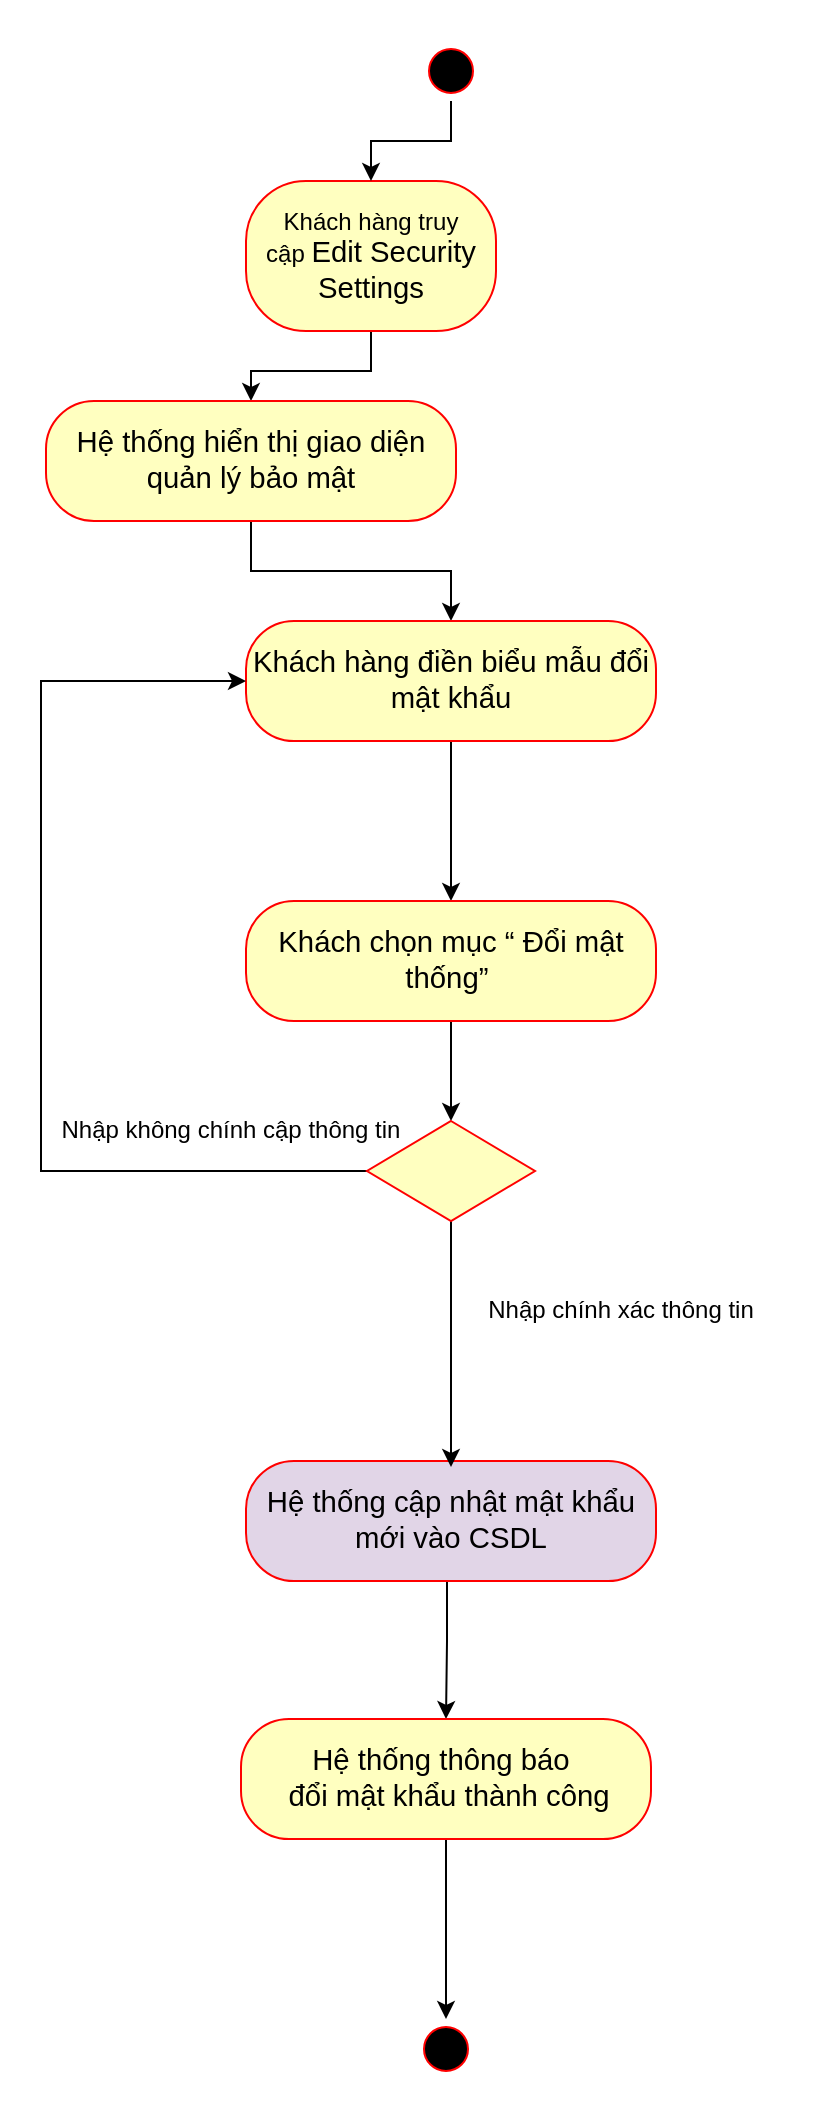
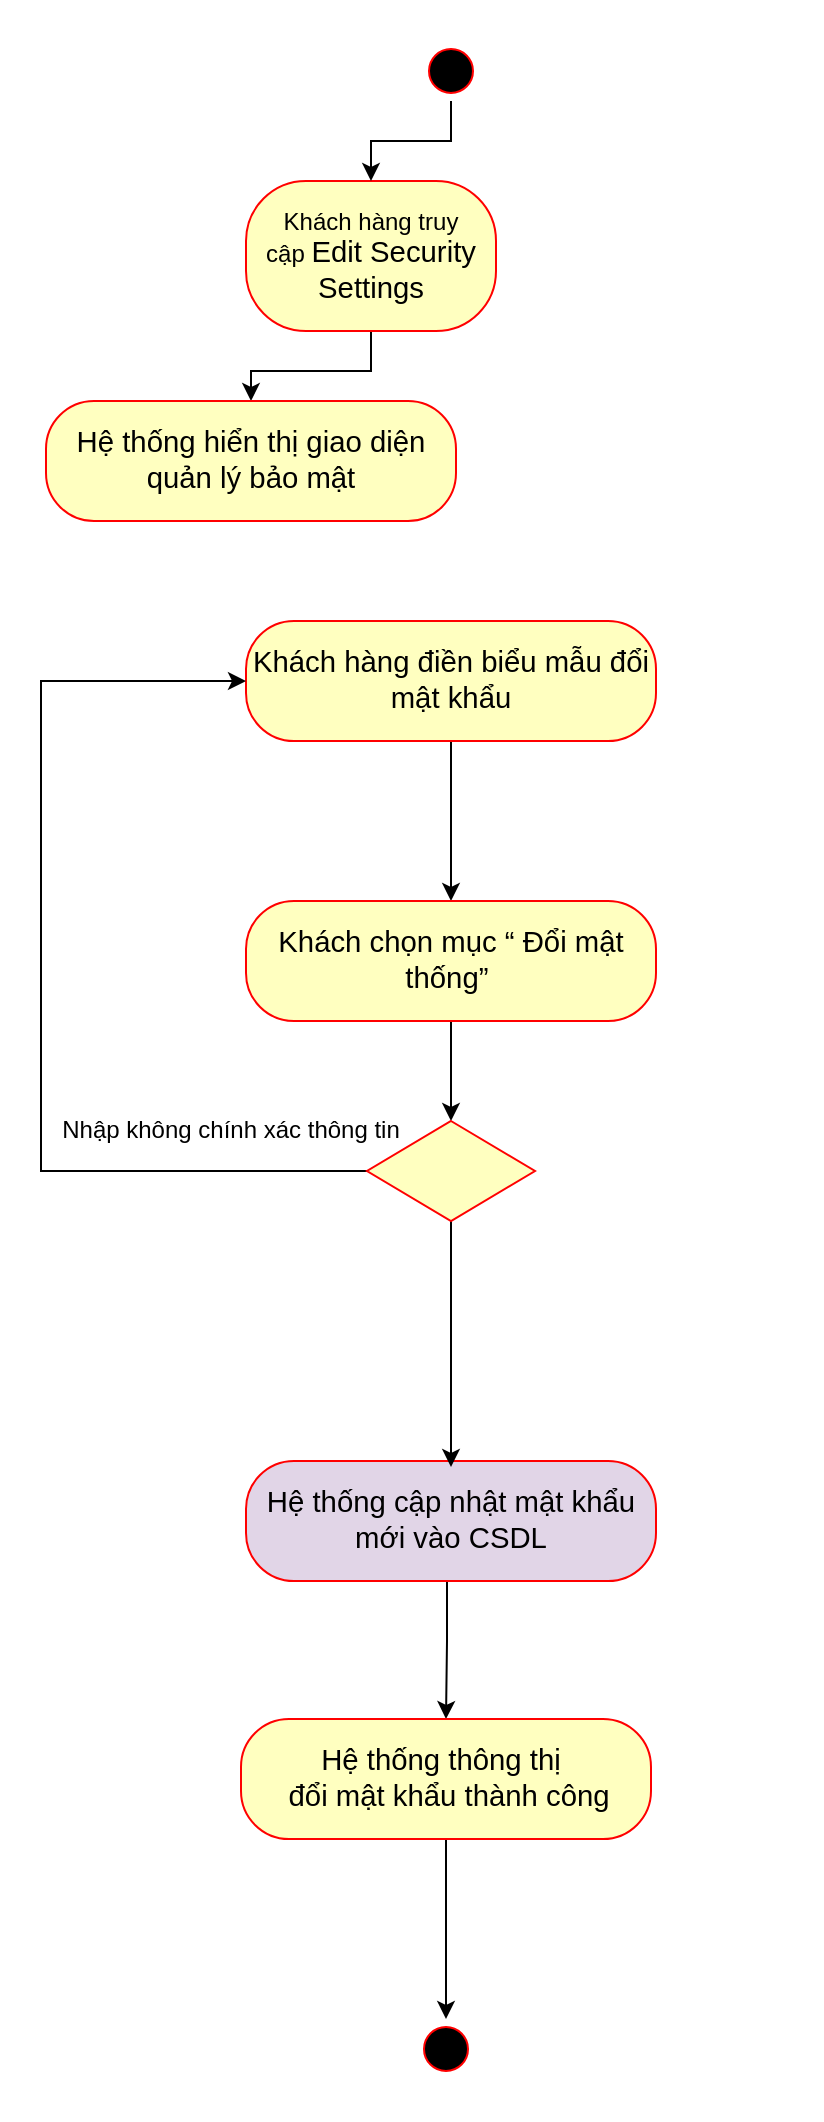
(344, 571) -> none
(232, 1131) -> (232, 1131)
(621, 1311) -> none
(446, 1779) -> (446, 1779)
